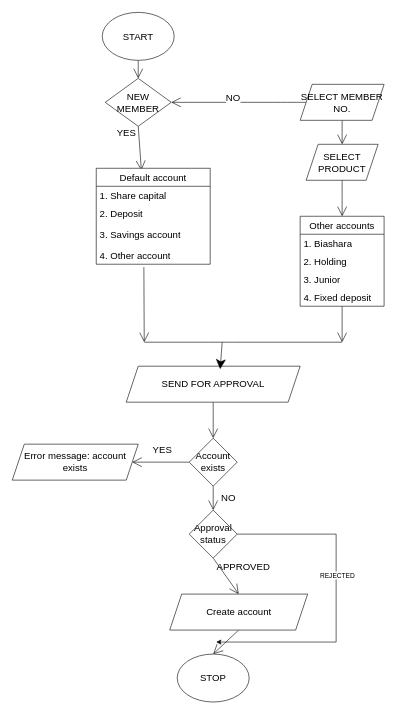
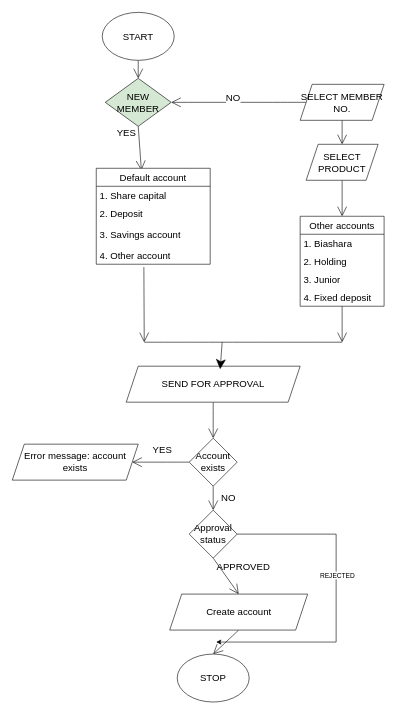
(138, 102) -> (138, 102)
